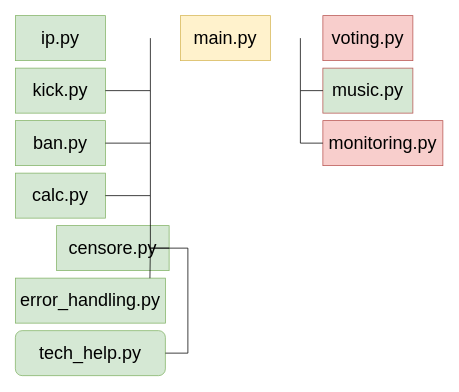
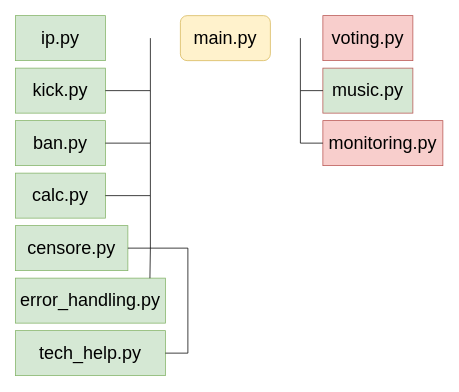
(225, 38) -> (225, 38)
(113, 248) -> (72, 248)
(90, 353) -> (90, 353)
